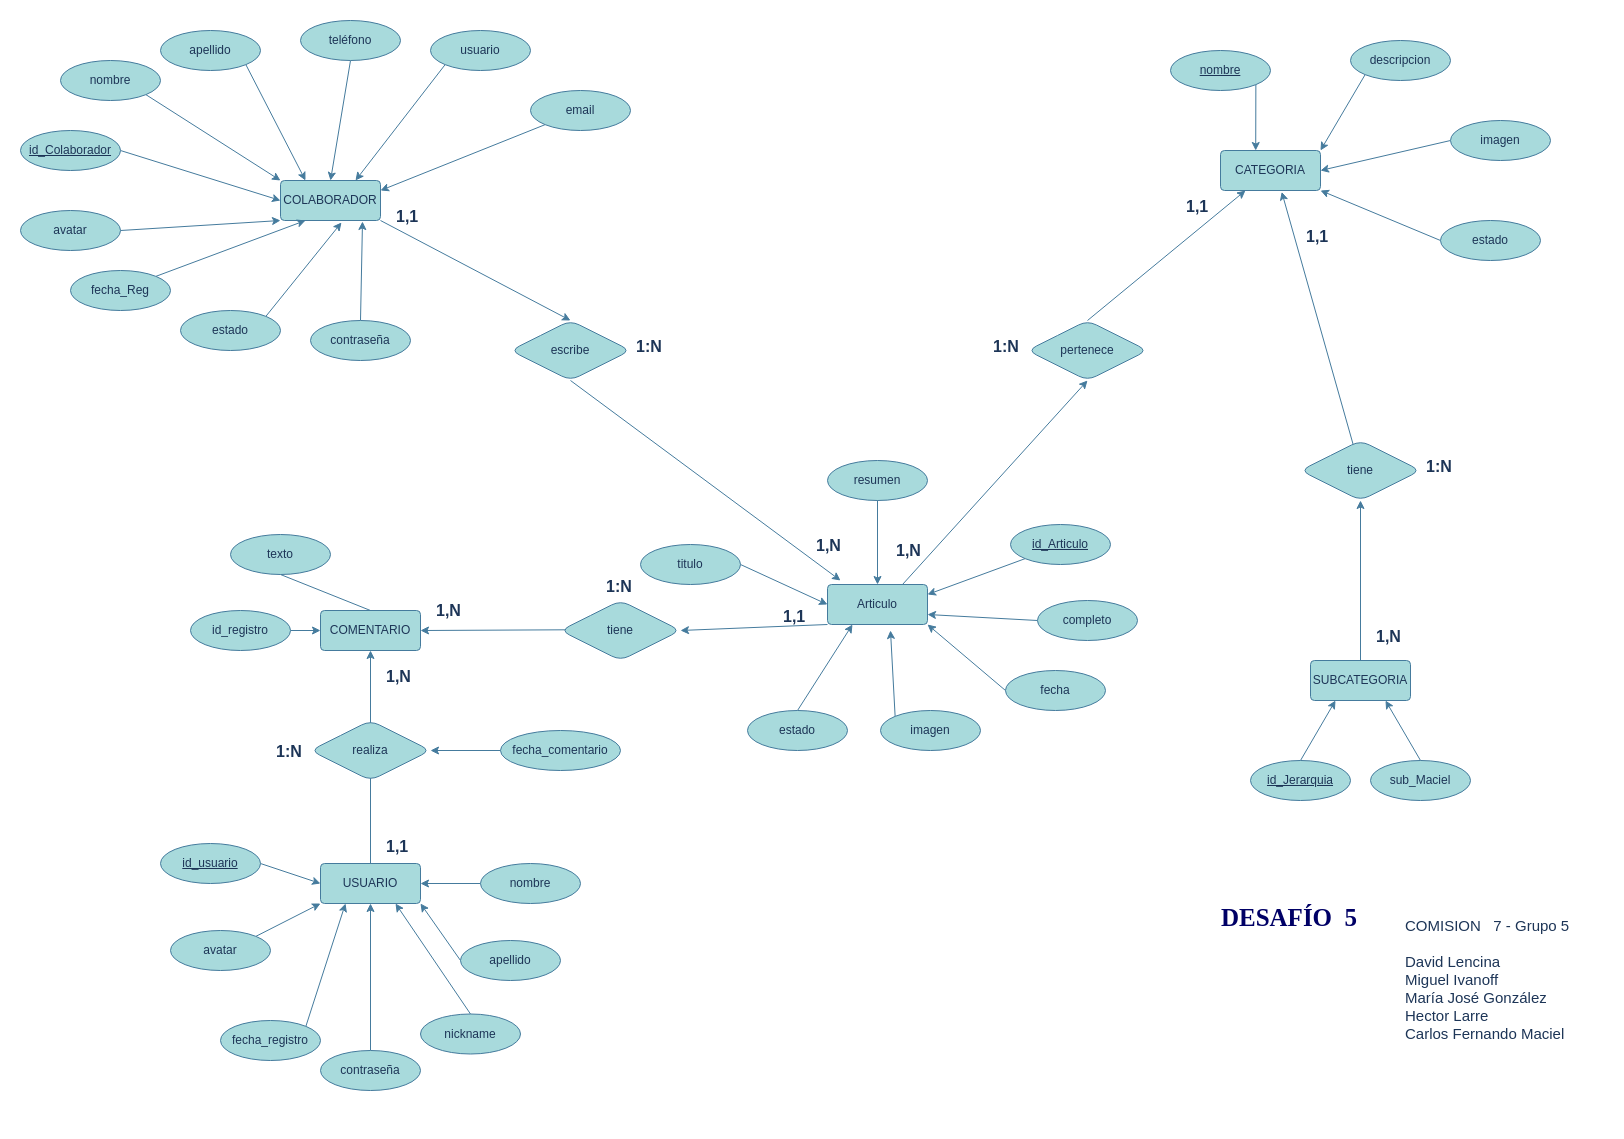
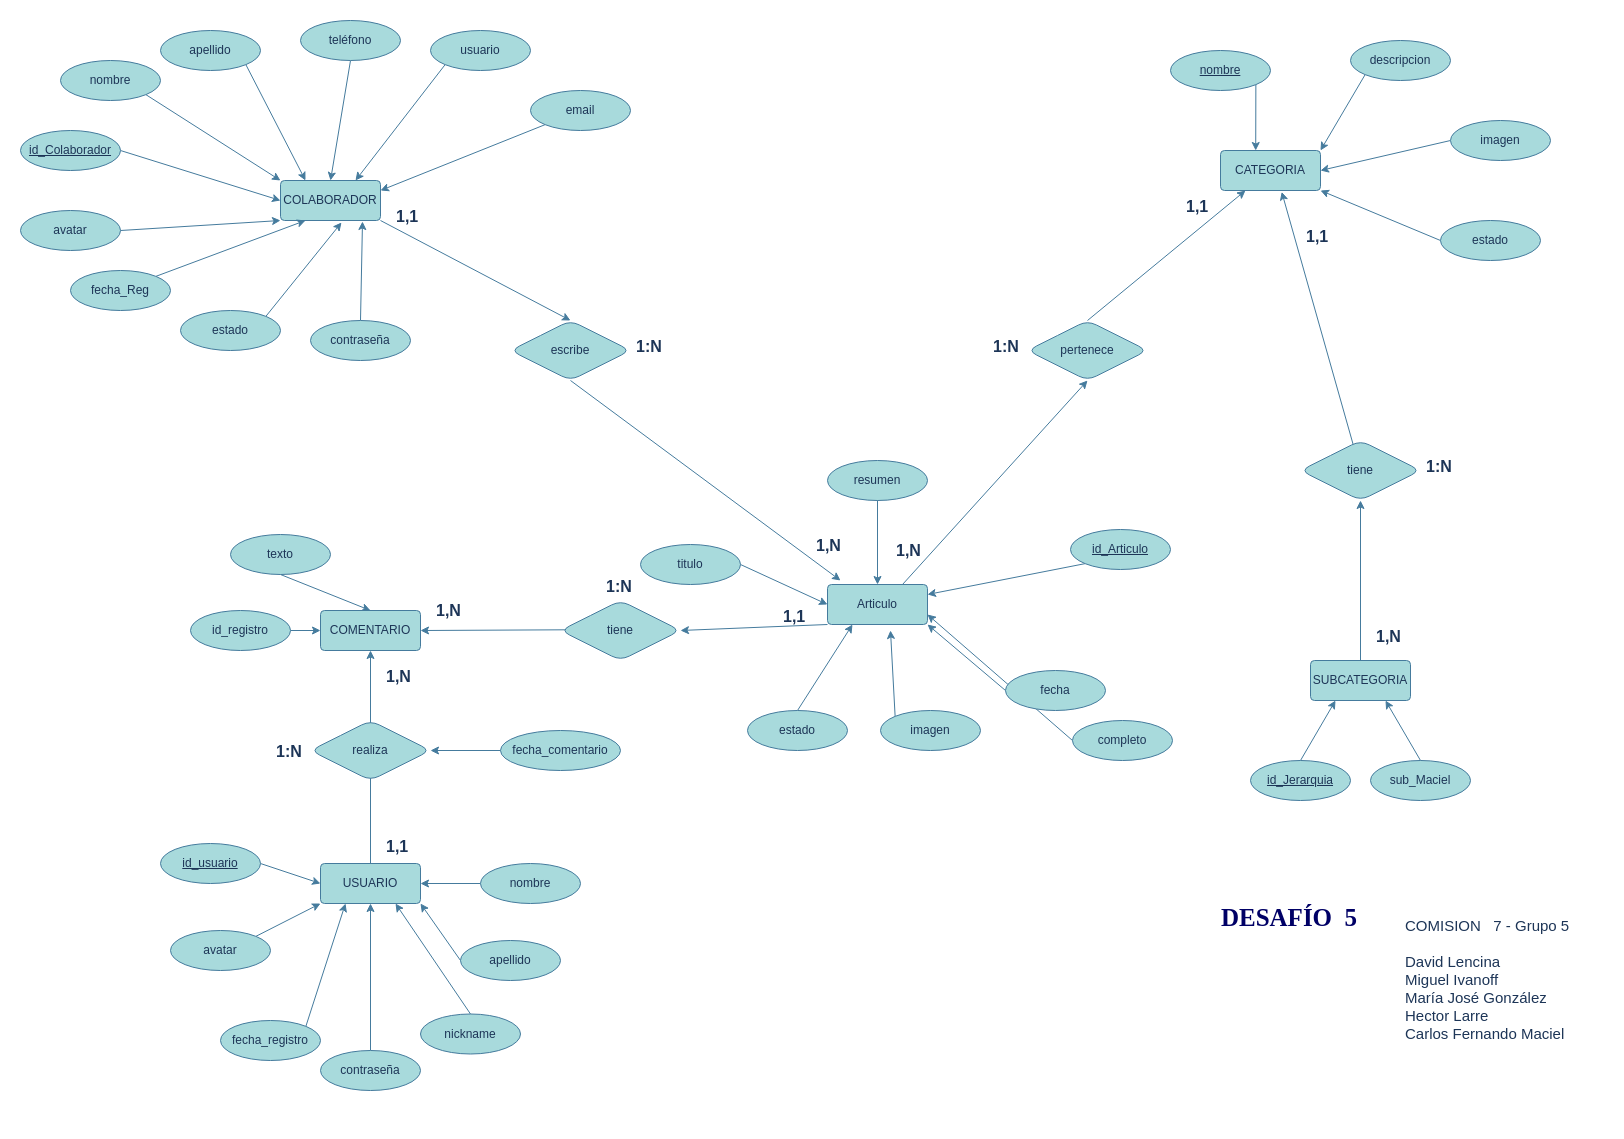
(1061, 545) -> (1121, 550)
(366, 609) -> (363, 607)
(1088, 621) -> (1123, 741)
